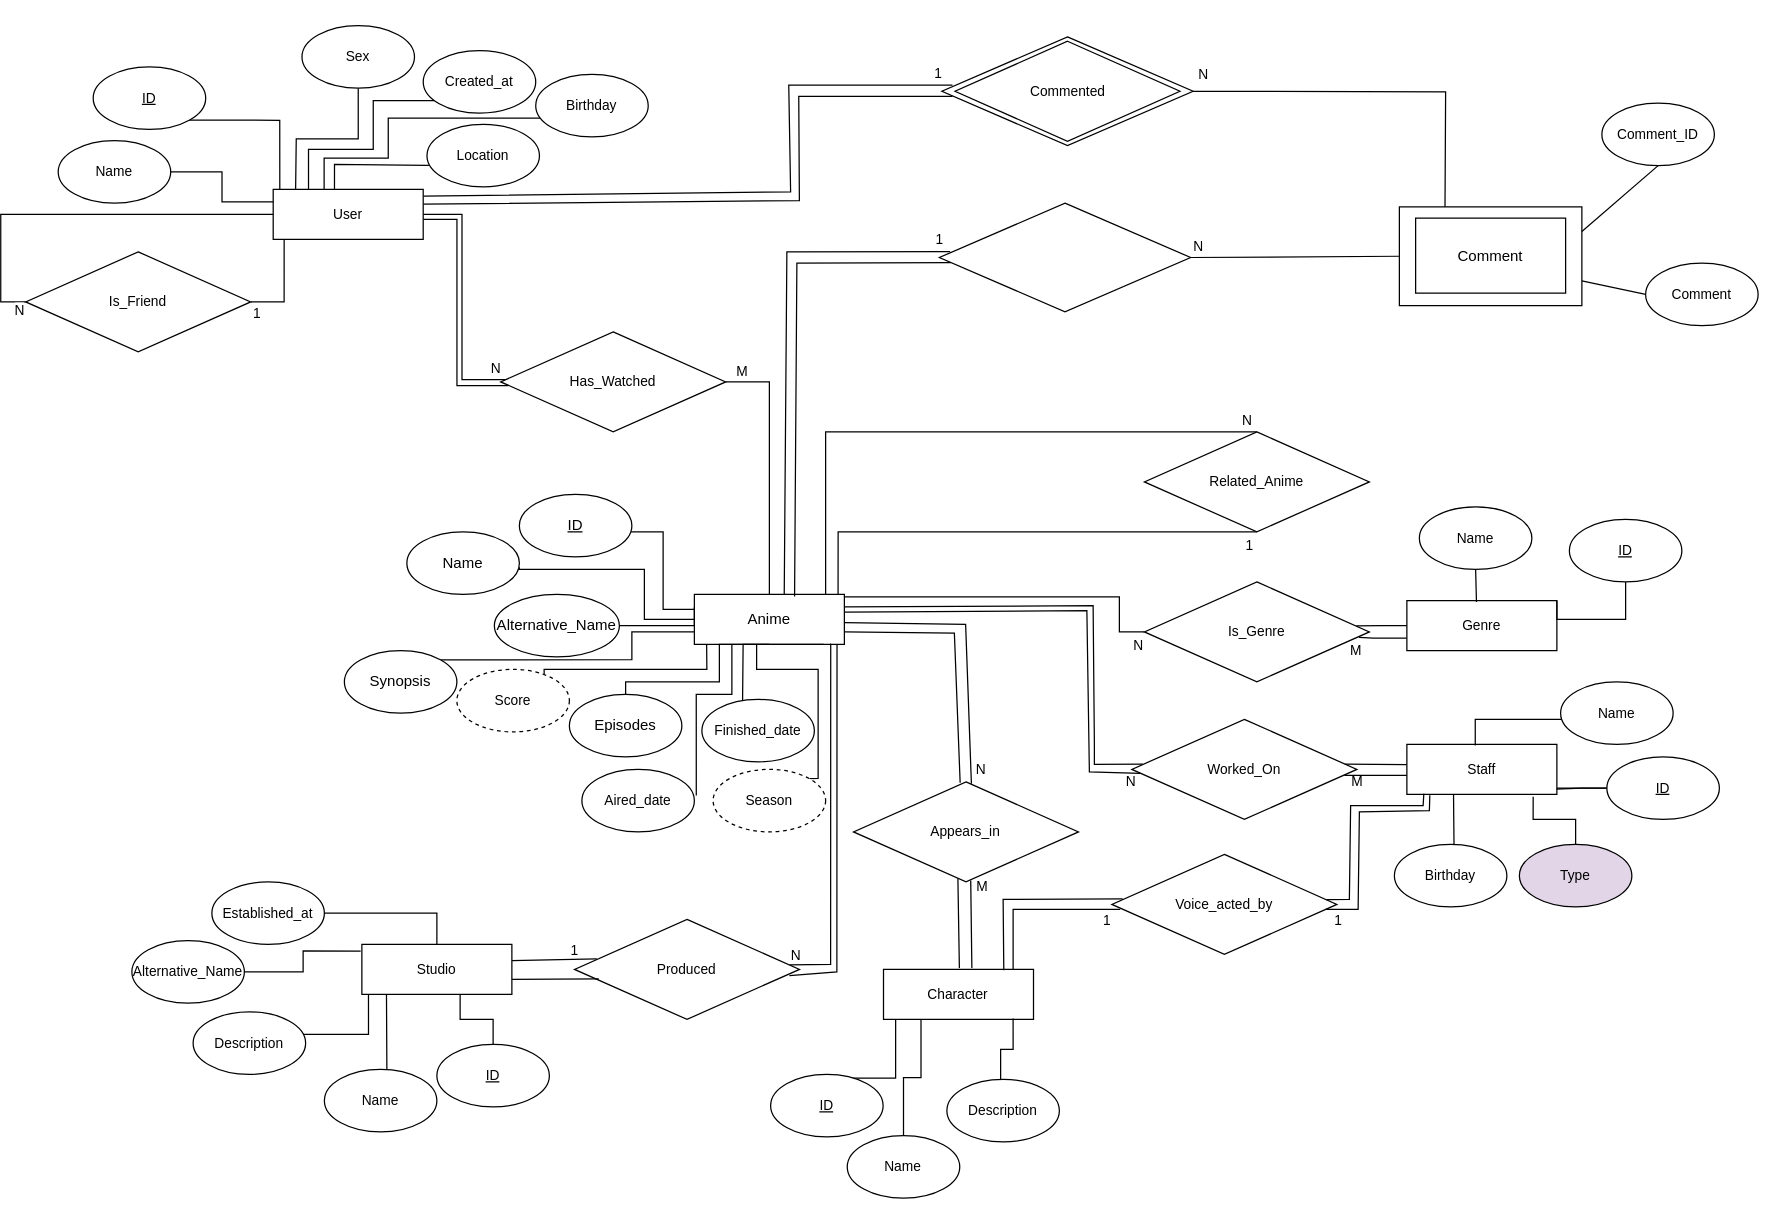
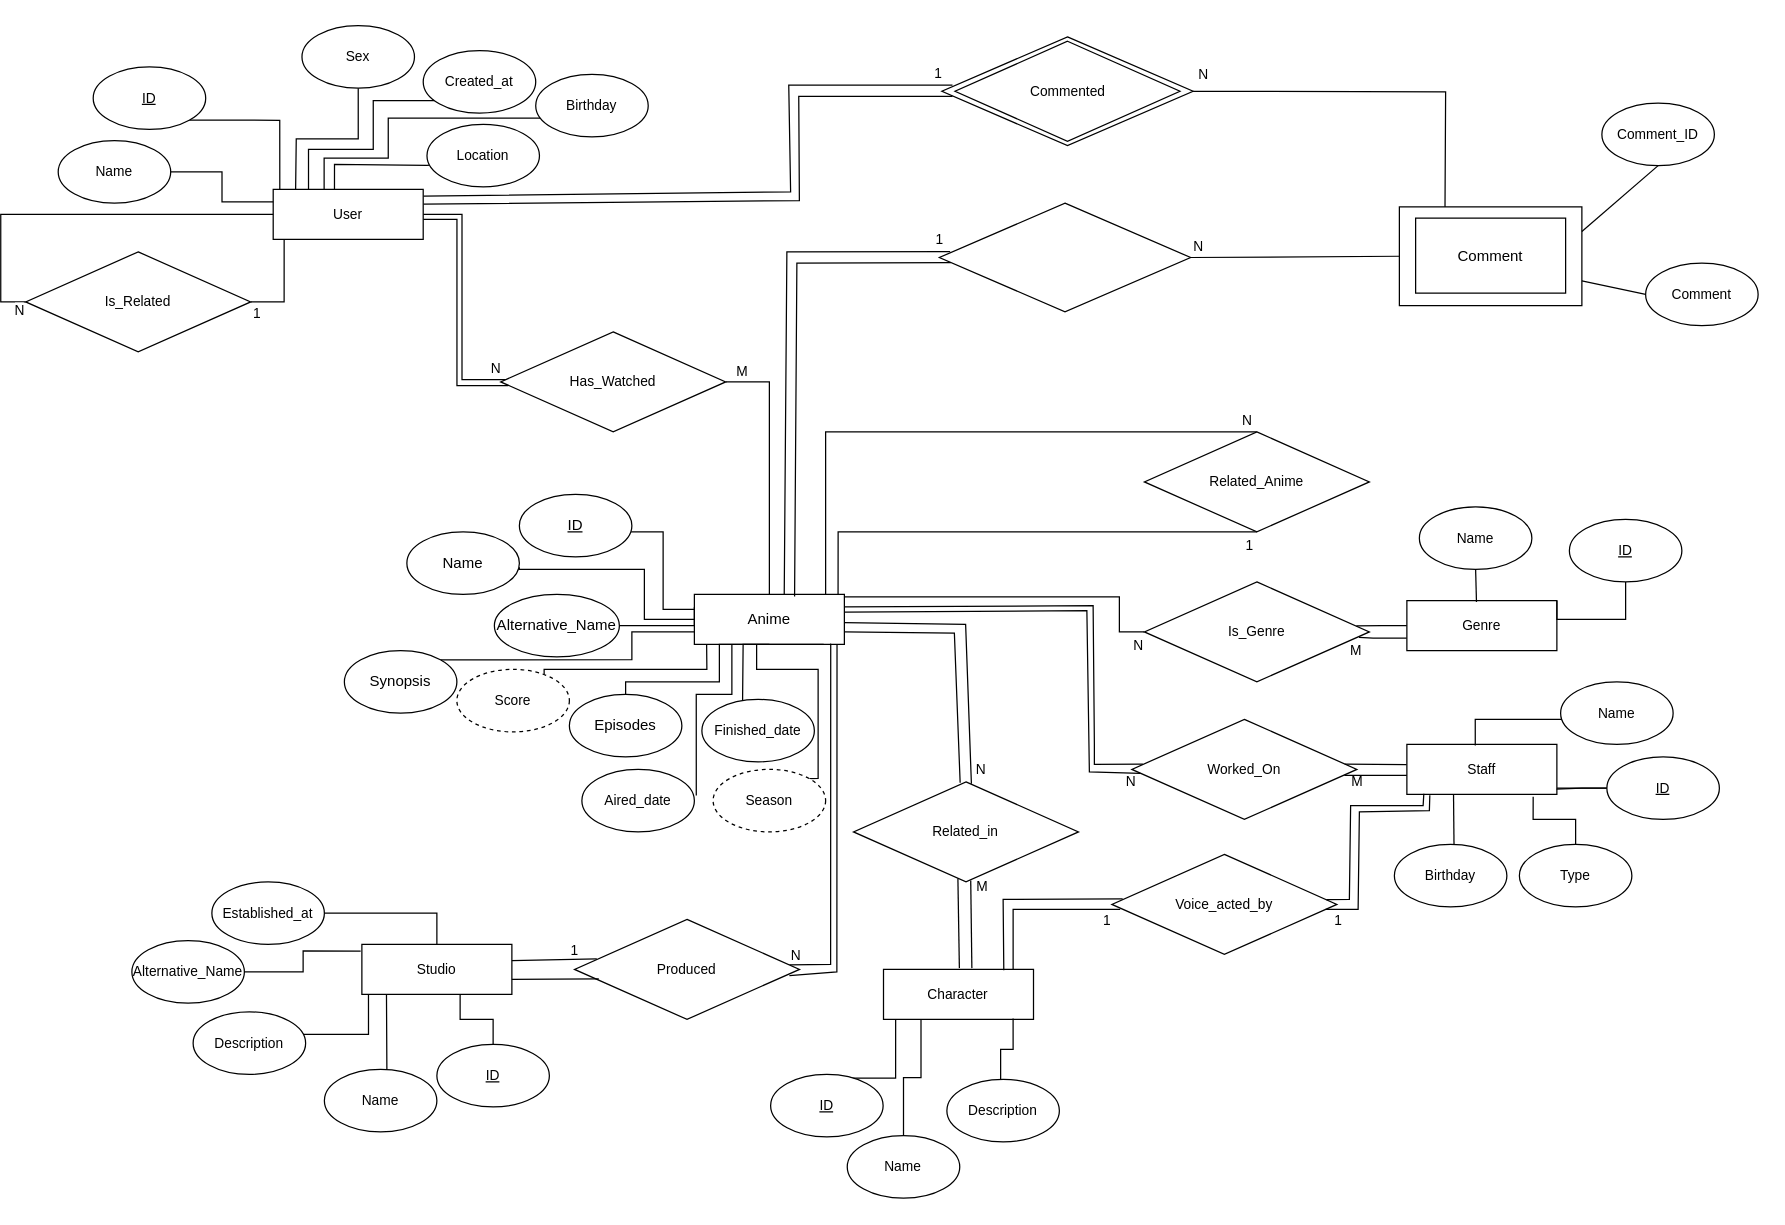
(138, 302) -> (138, 302)
(966, 832) -> (966, 832)
(1576, 876) -> (1576, 876)
